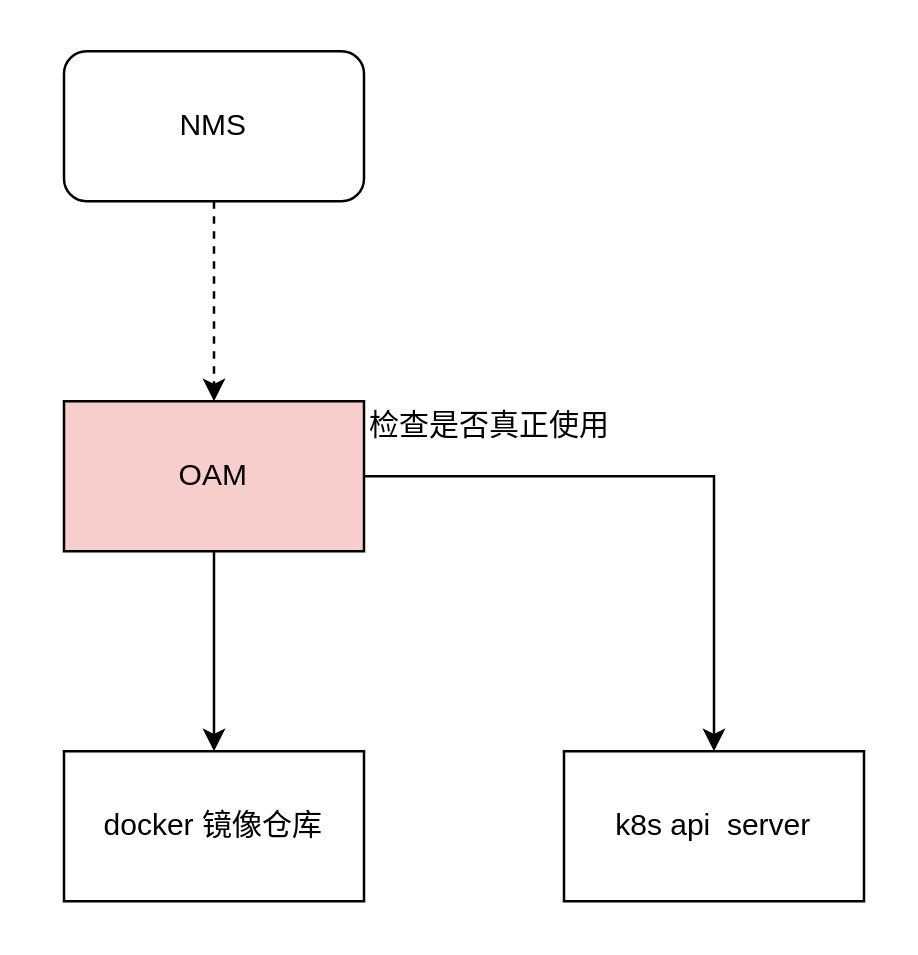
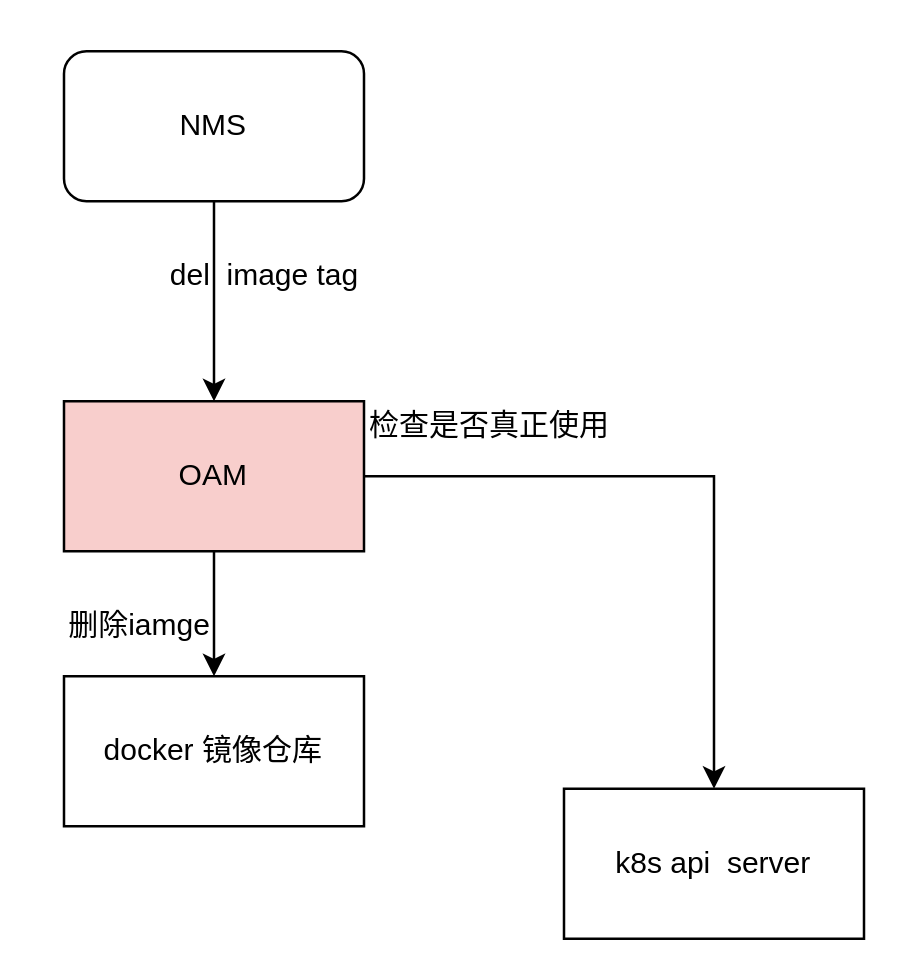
none -> (264, 276)
(214, 292) -> (214, 292)
none -> (139, 626)
(214, 826) -> (214, 751)
(714, 826) -> (714, 864)
